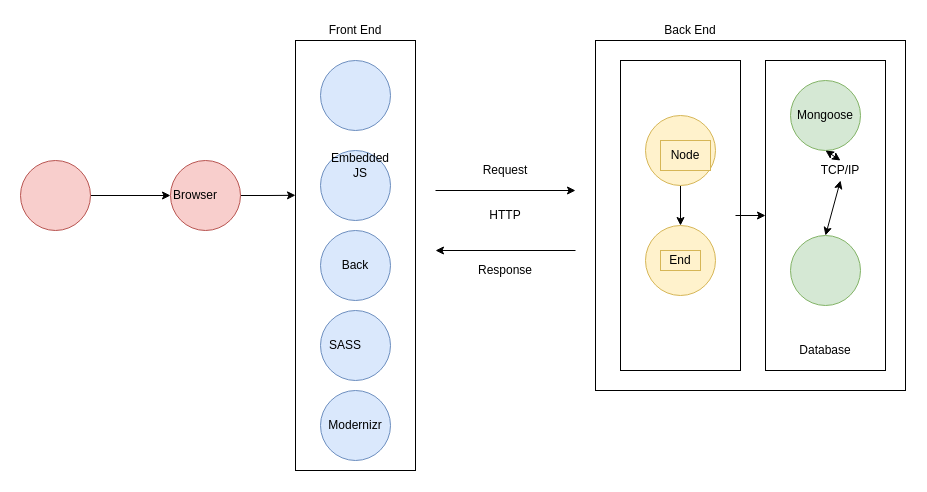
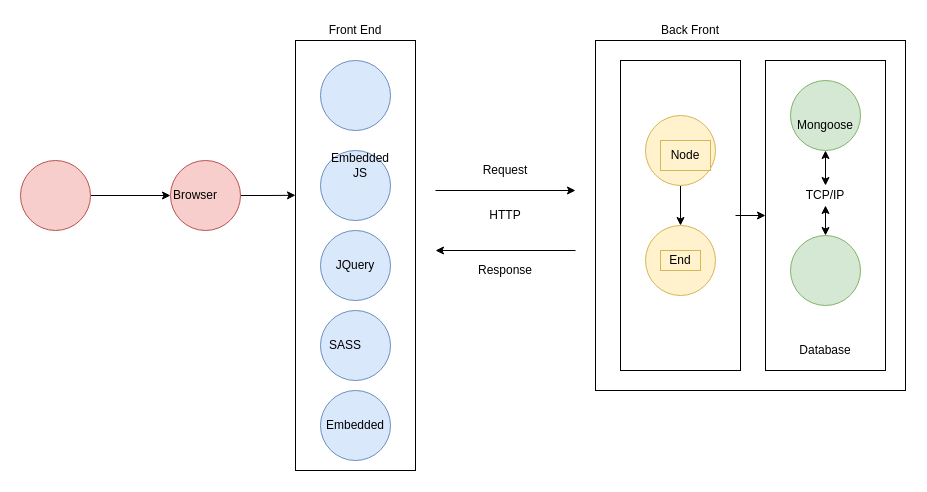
(691, 31) -> (691, 31)
(826, 116) -> (826, 126)
(841, 171) -> (826, 196)
(356, 266) -> (356, 266)
(356, 426) -> (356, 426)
